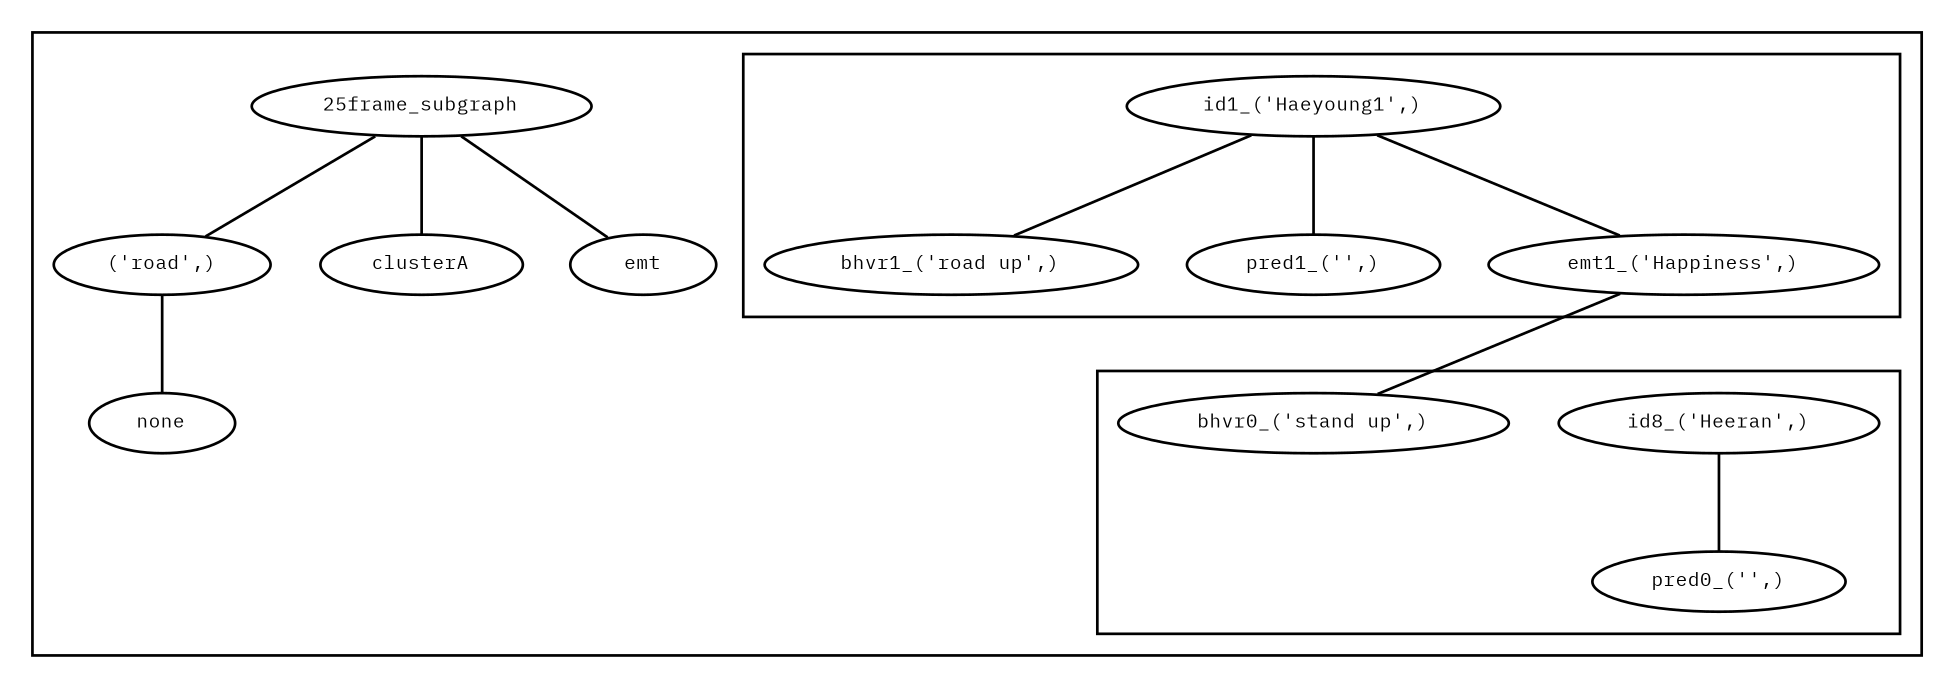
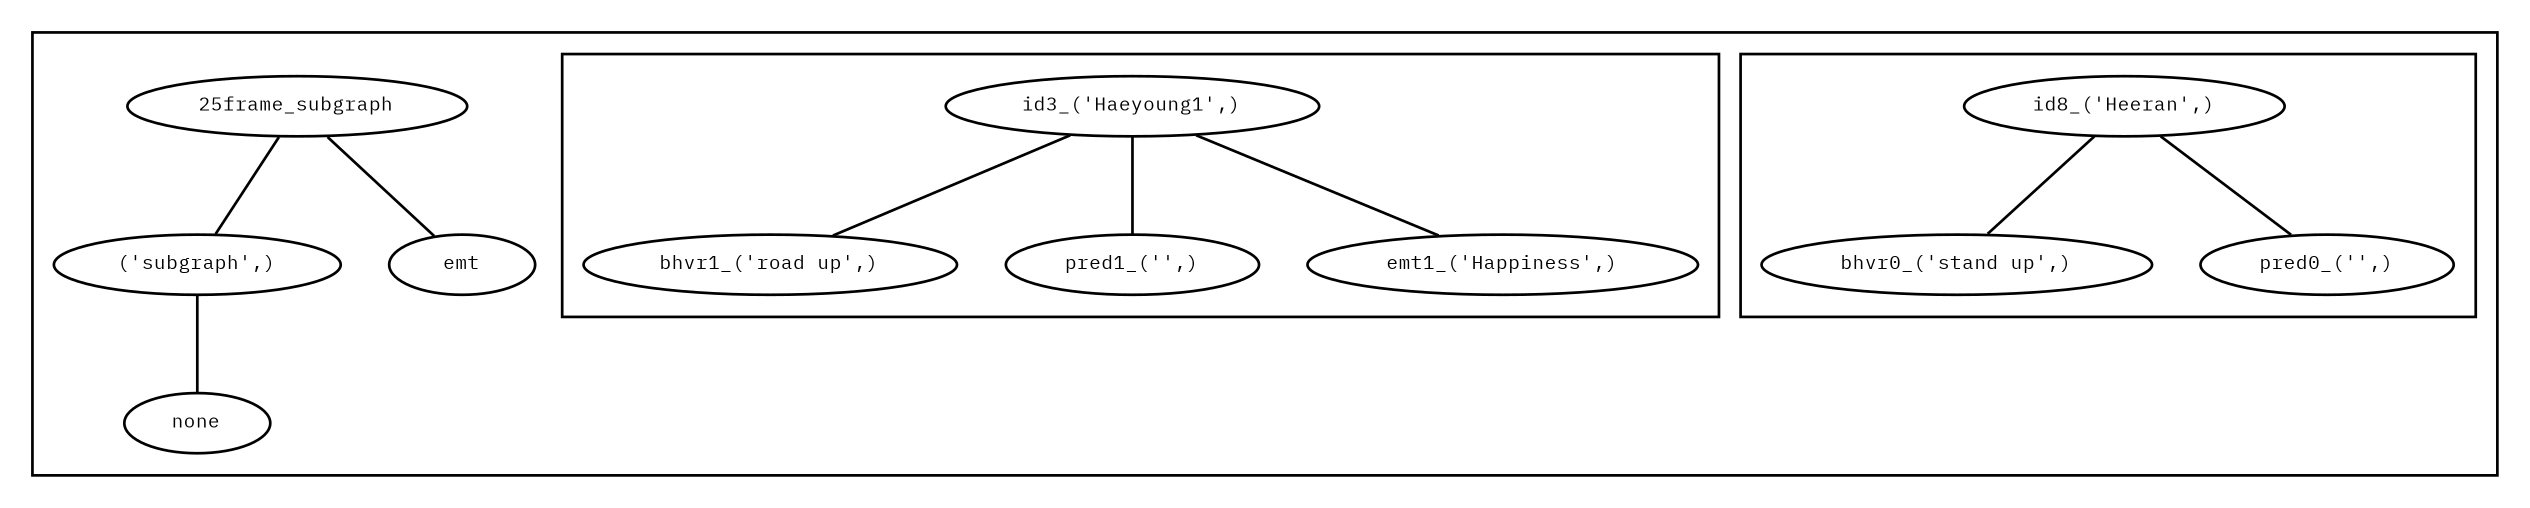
(1314, 106) -> (1132, 106)
(162, 265) -> (197, 265)
(422, 265) -> none
(1499, 344) -> (2041, 185)
